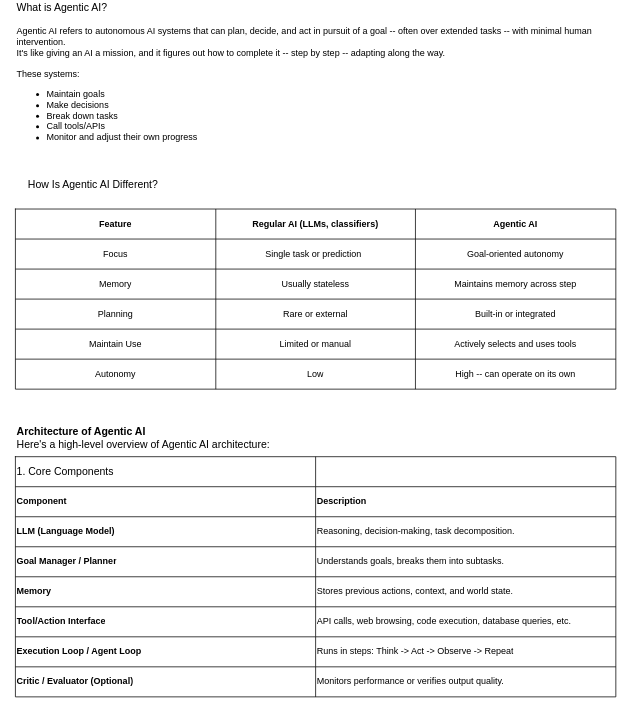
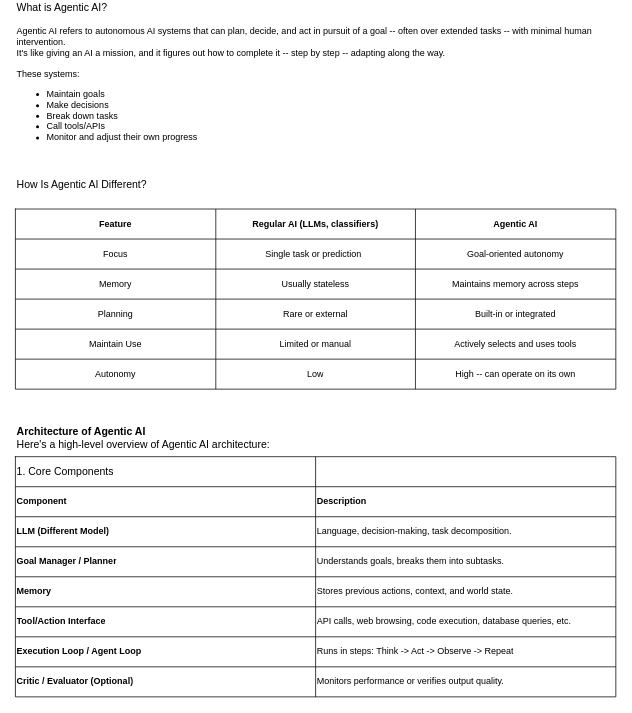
(327, 190) -> (315, 190)
(515, 284) -> (515, 284)
(64, 531) -> (65, 531)
(421, 531) -> (420, 531)
